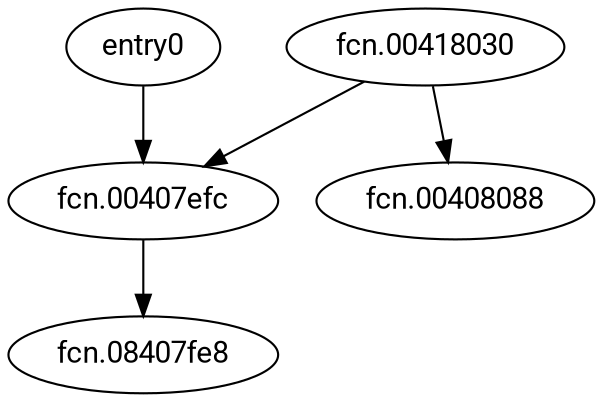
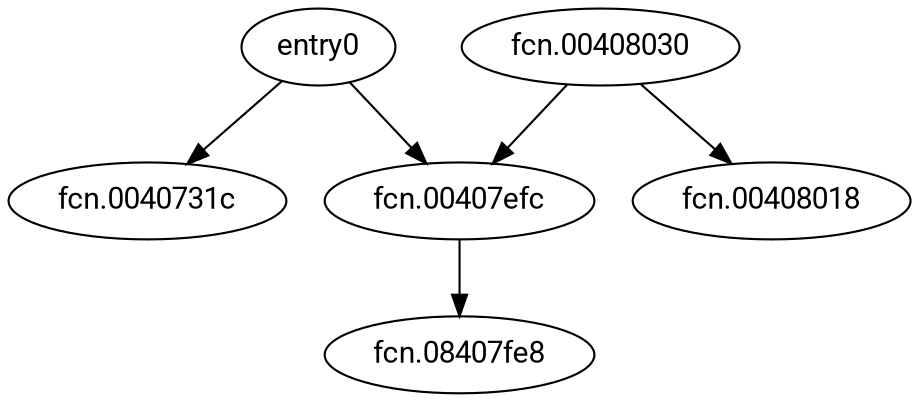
(425, 47) -> (601, 47)
none -> (147, 201)
(455, 201) -> (772, 201)
